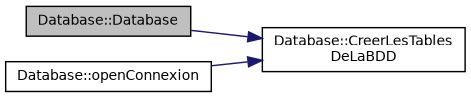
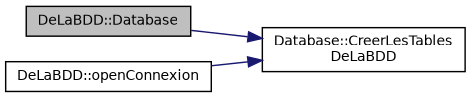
(108, 21) -> (108, 21)
(108, 77) -> (108, 77)
